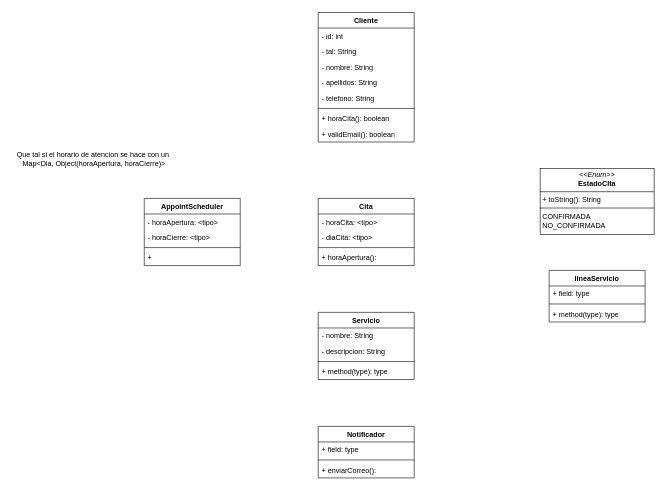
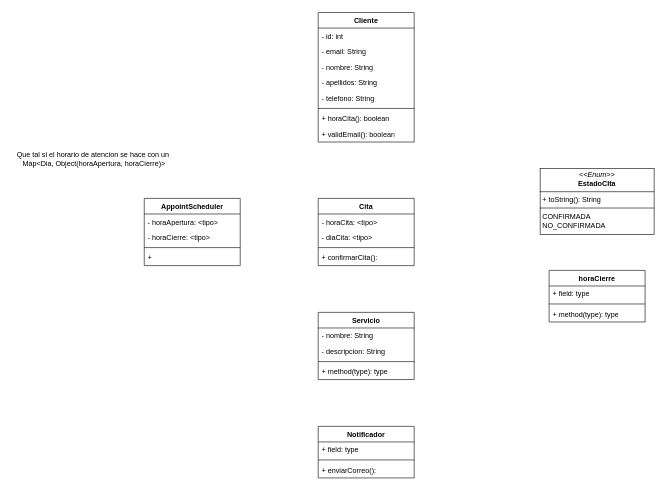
(343, 52) -> (347, 52)
(354, 258) -> (354, 258)
(597, 279) -> (597, 279)
